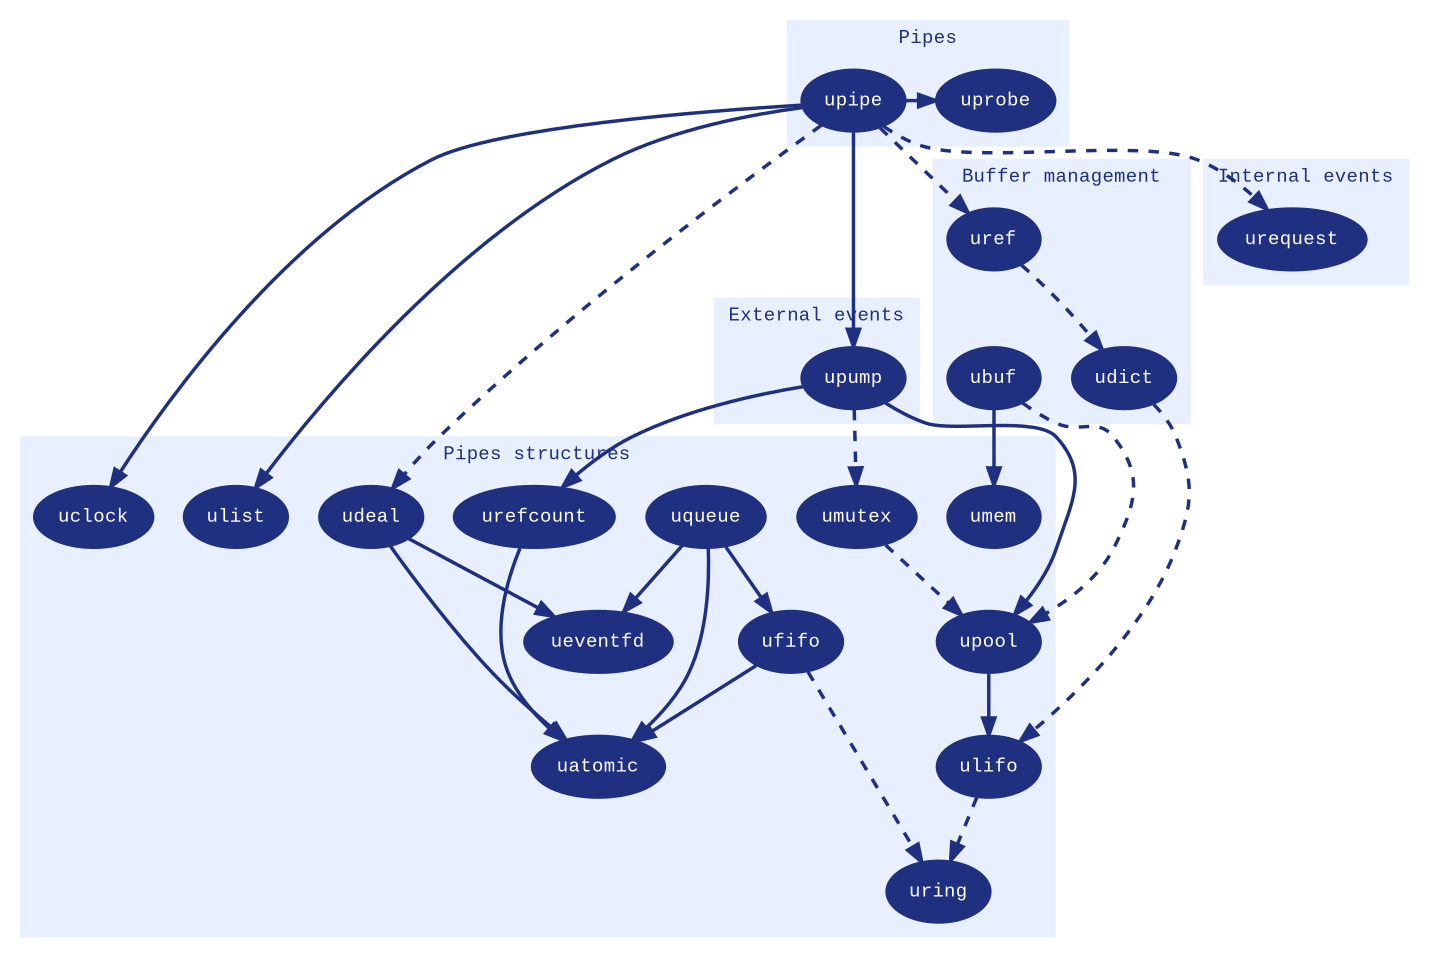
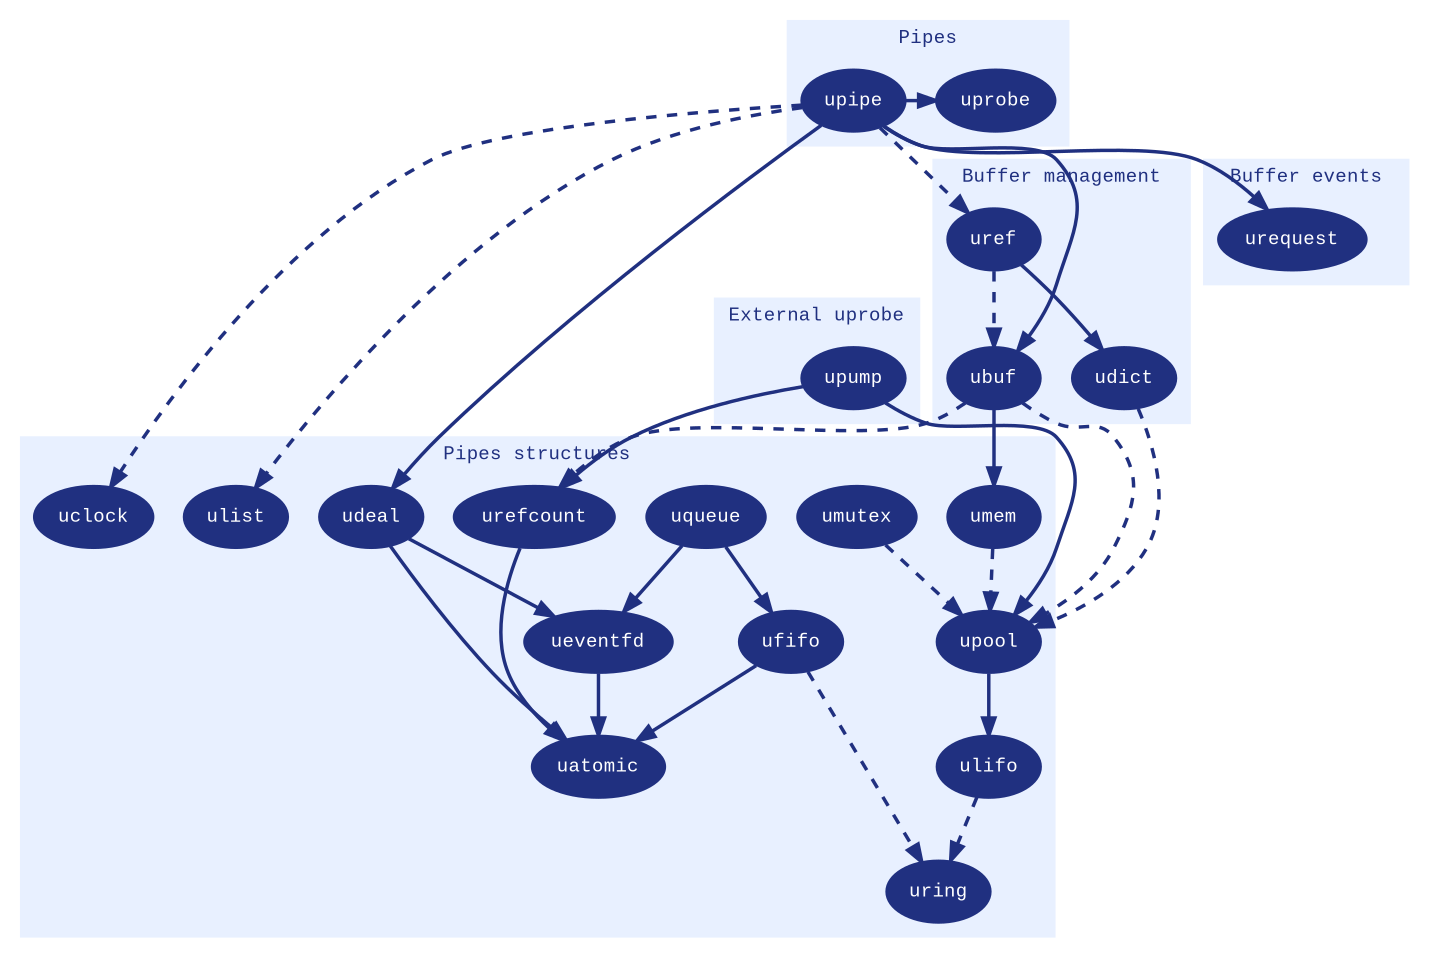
(1072, 151) -> (1072, 151)
(1306, 177) -> (1306, 177)
(401, 178) -> (401, 178)
(853, 231) -> (1066, 172)
(498, 234) -> (498, 234)
(605, 291) -> (605, 291)
(1057, 299) -> (1061, 303)
none -> (994, 300)
(817, 316) -> (817, 316)
none -> (766, 429)
(855, 449) -> none
none -> (992, 571)
(1159, 584) -> (1151, 538)
(698, 646) -> (598, 696)
